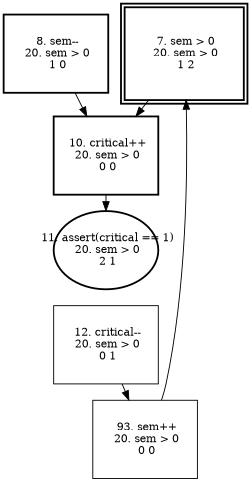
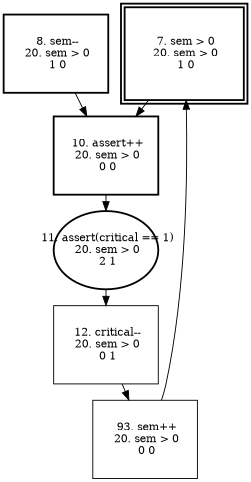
(184, 54) -> (184, 54)
(106, 156) -> (106, 156)
none -> (106, 293)
